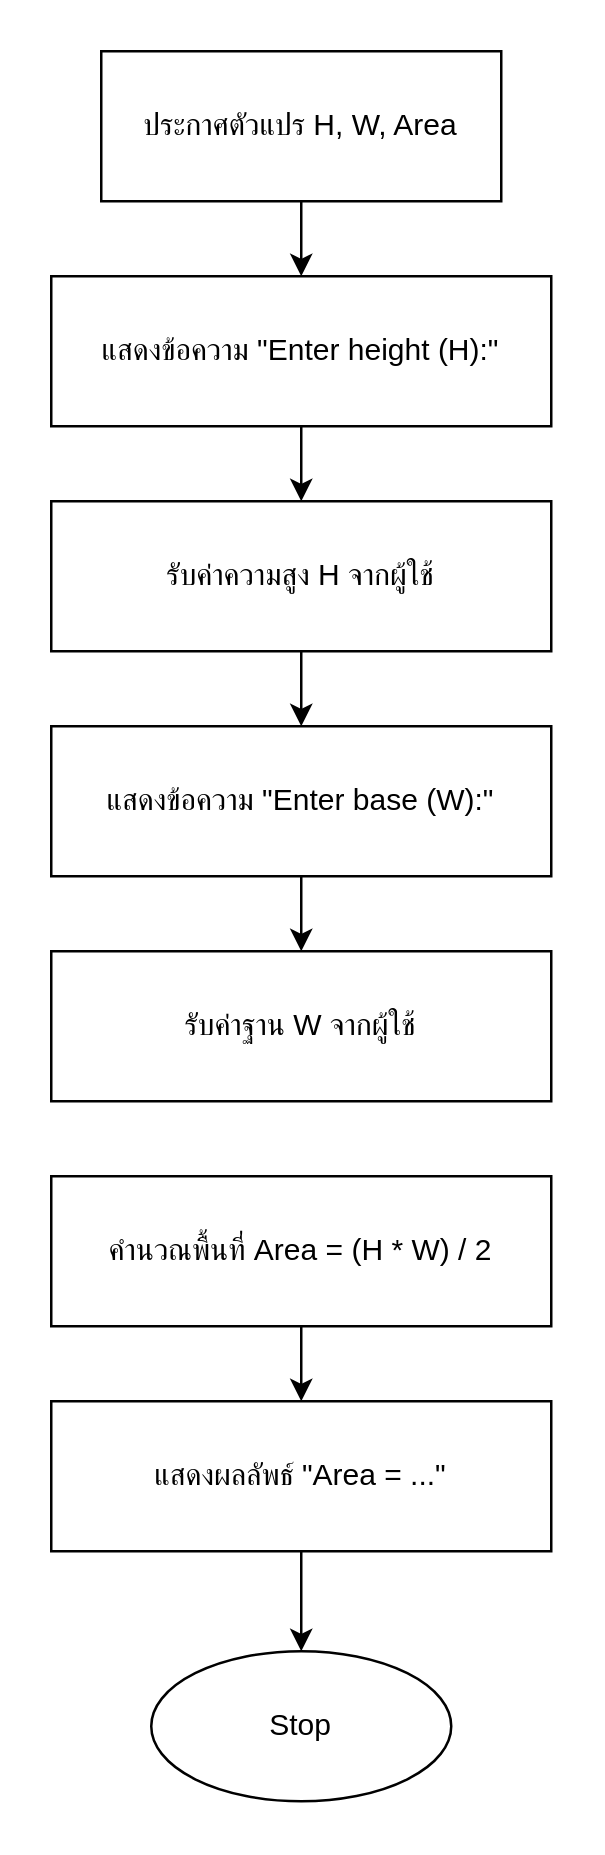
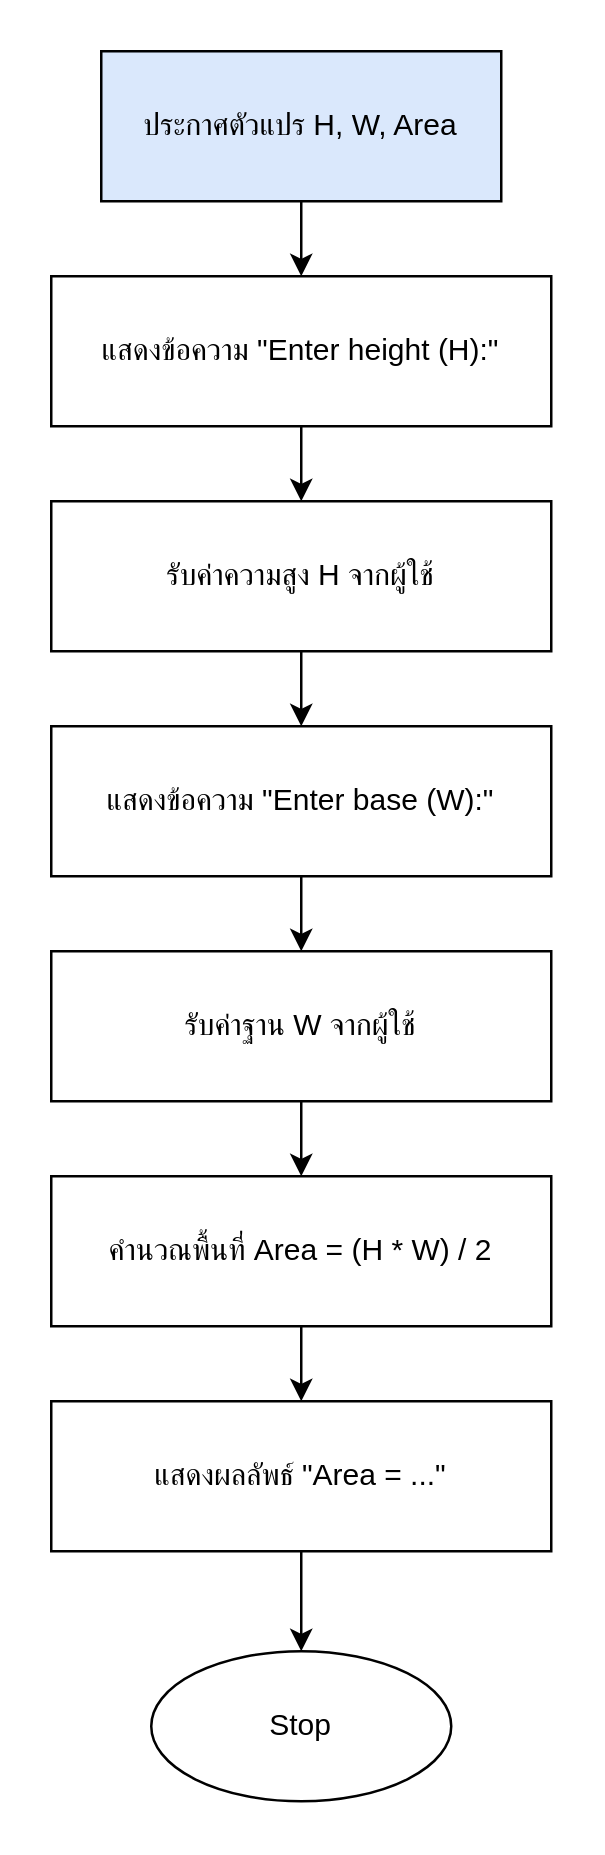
(301, 126) -> (301, 126)
none -> (301, 1130)
